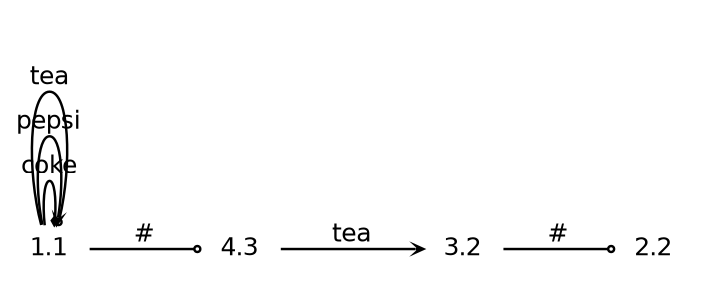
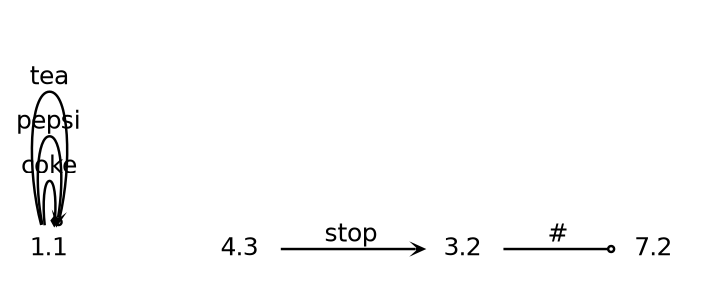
(352, 235) -> (352, 235)
(142, 249) -> none
(654, 249) -> (654, 249)
